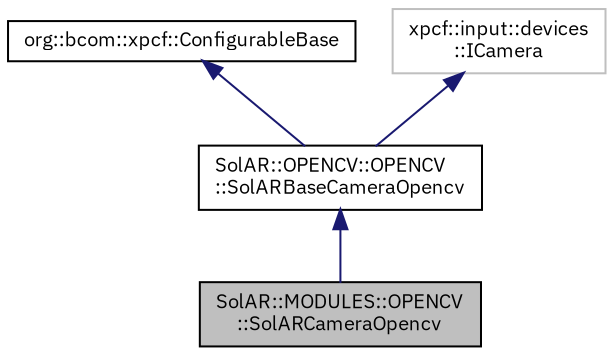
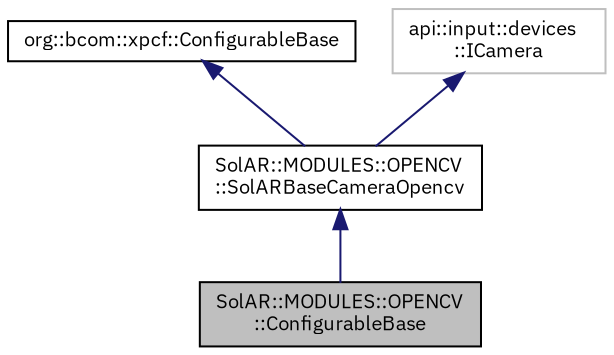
(499, 41) -> (499, 41)
(340, 178) -> (340, 178)
(340, 314) -> (340, 314)
